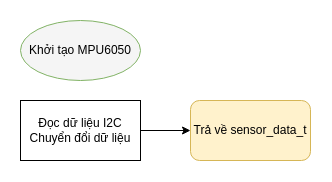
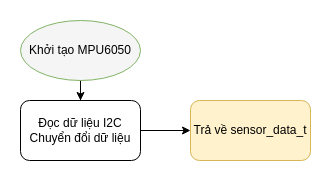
none -> (81, 95)
(81, 131) -> (81, 131)
